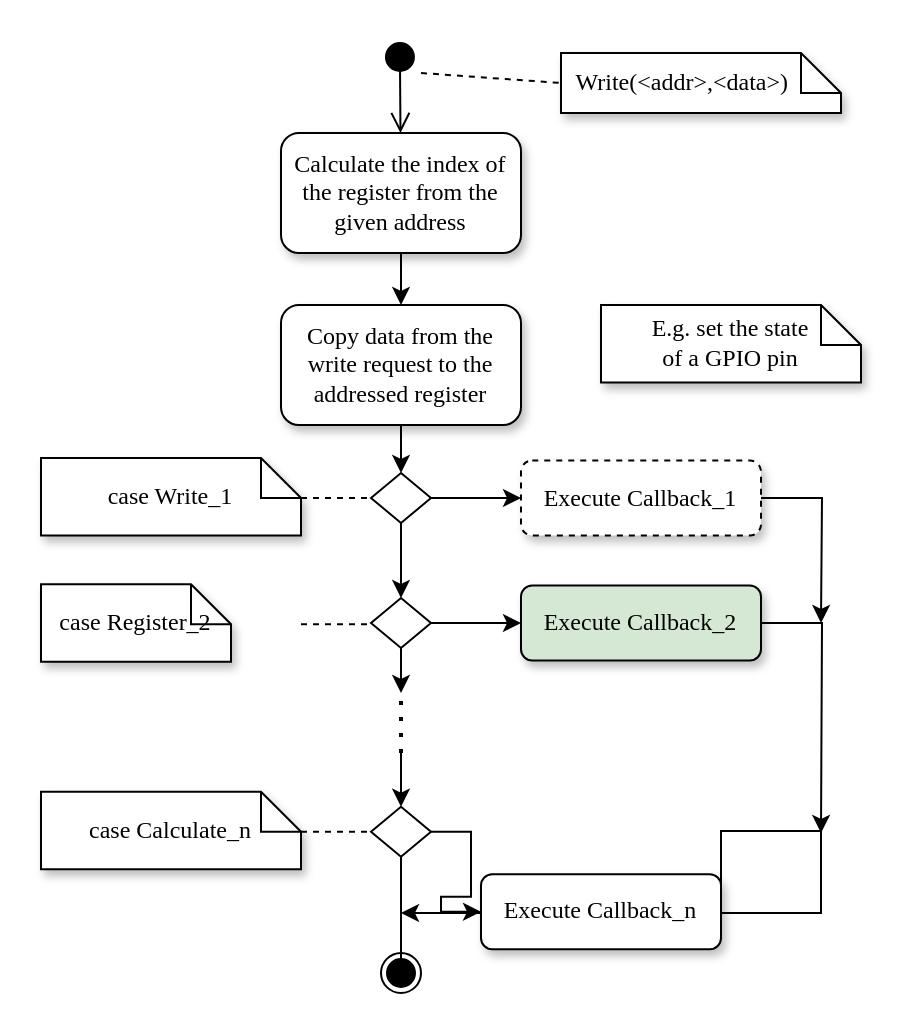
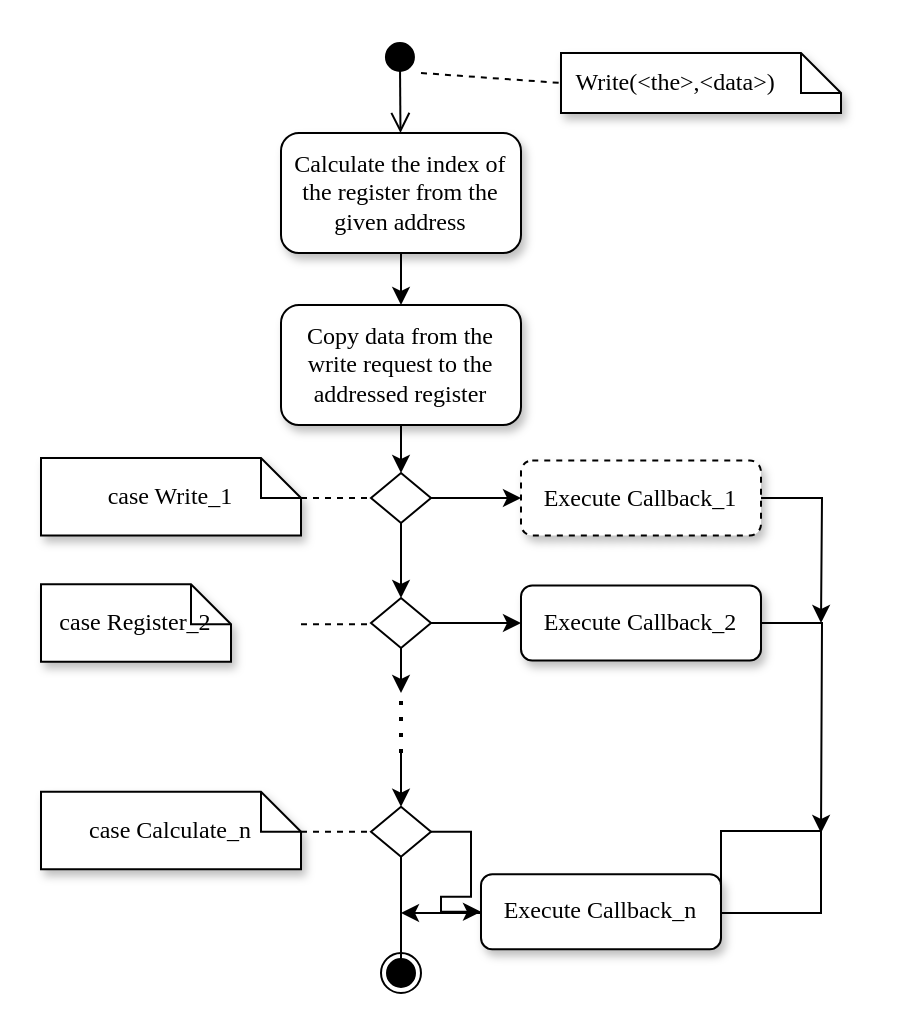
(693, 83) -> (686, 83)
(731, 344) -> none
(641, 623) -> (641, 623)
